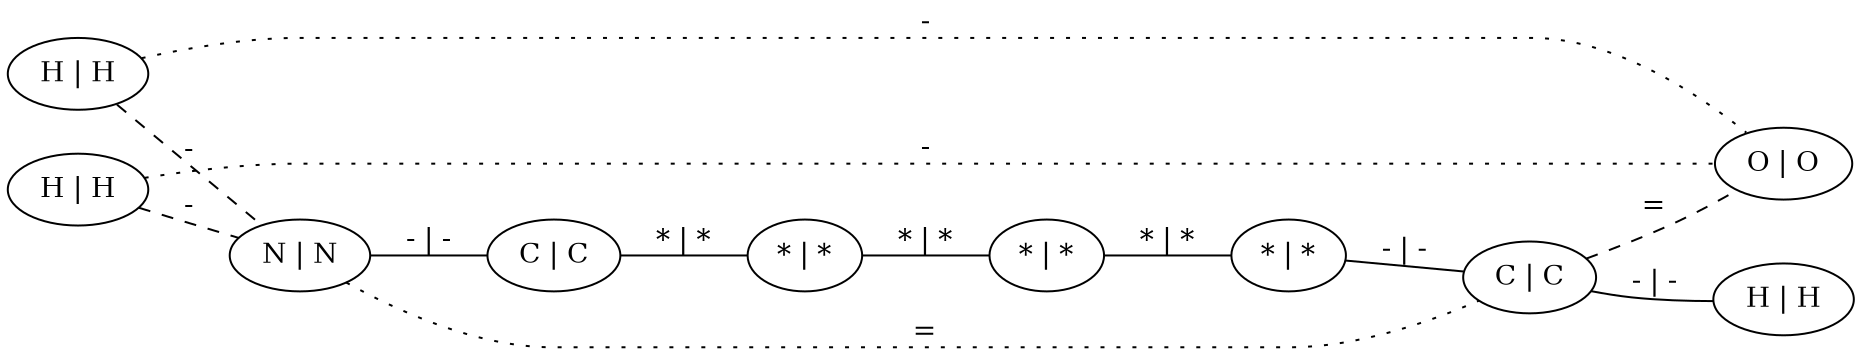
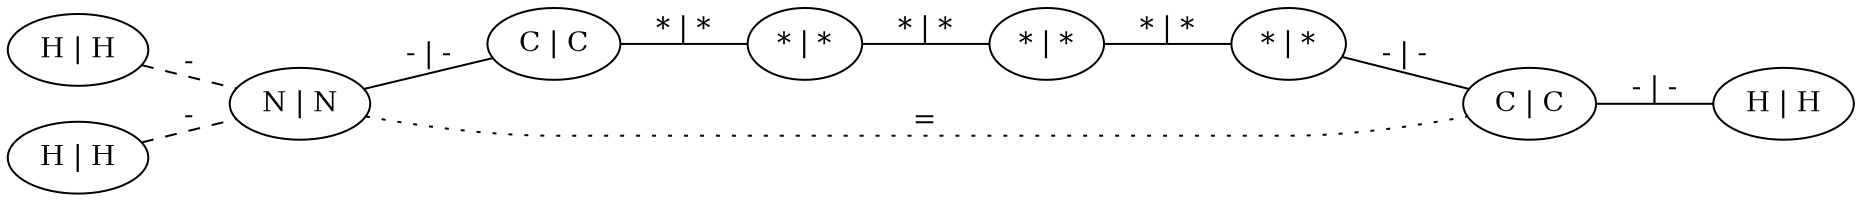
(1784, 164) -> none
